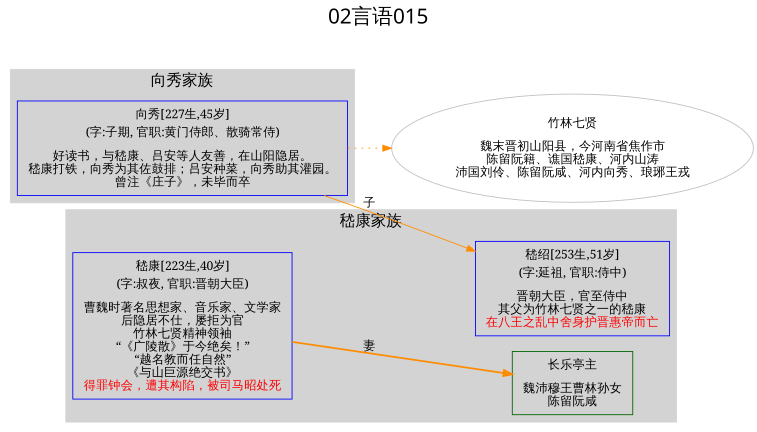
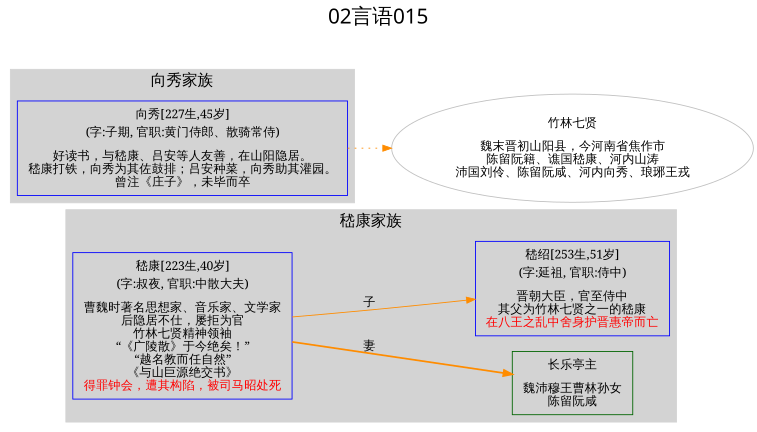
(396, 221) -> (379, 309)
(183, 284) -> (183, 284)
